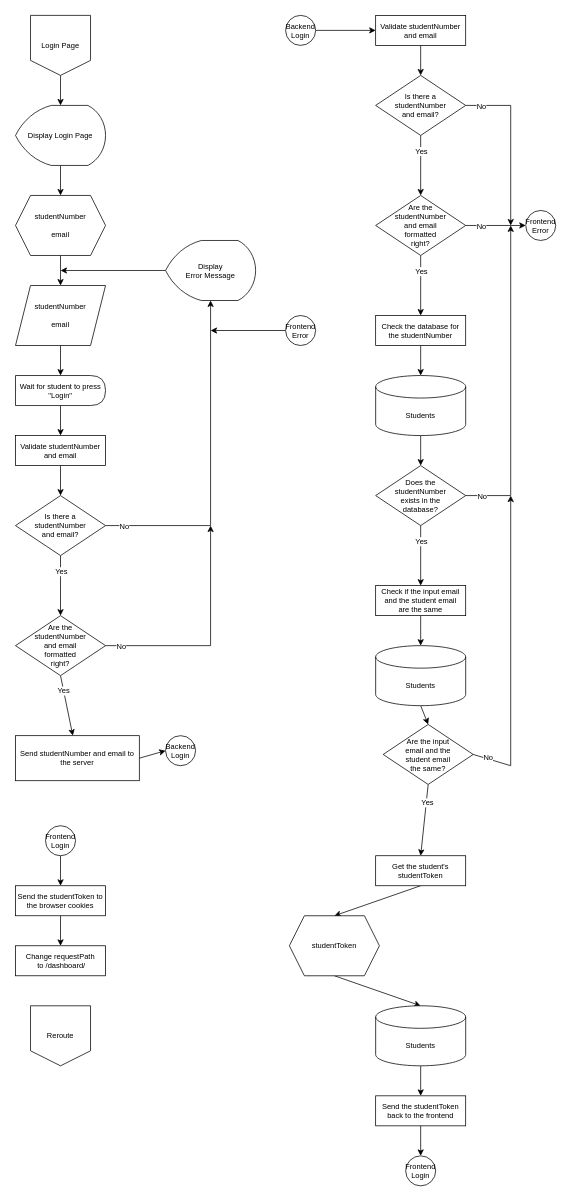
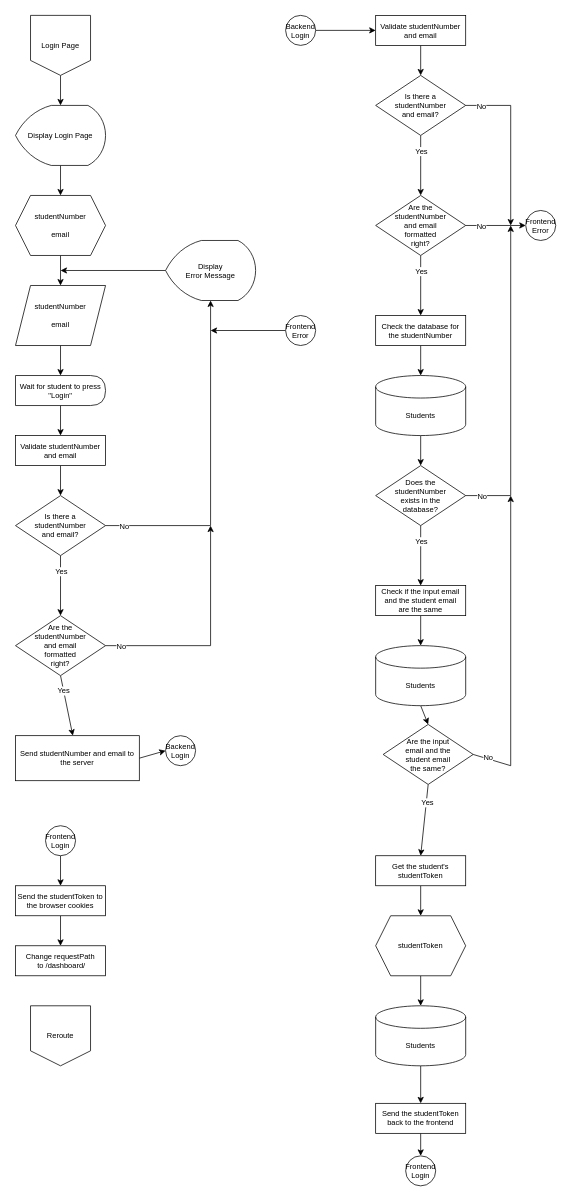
(334, 945) -> (420, 945)
(420, 1110) -> (420, 1118)
